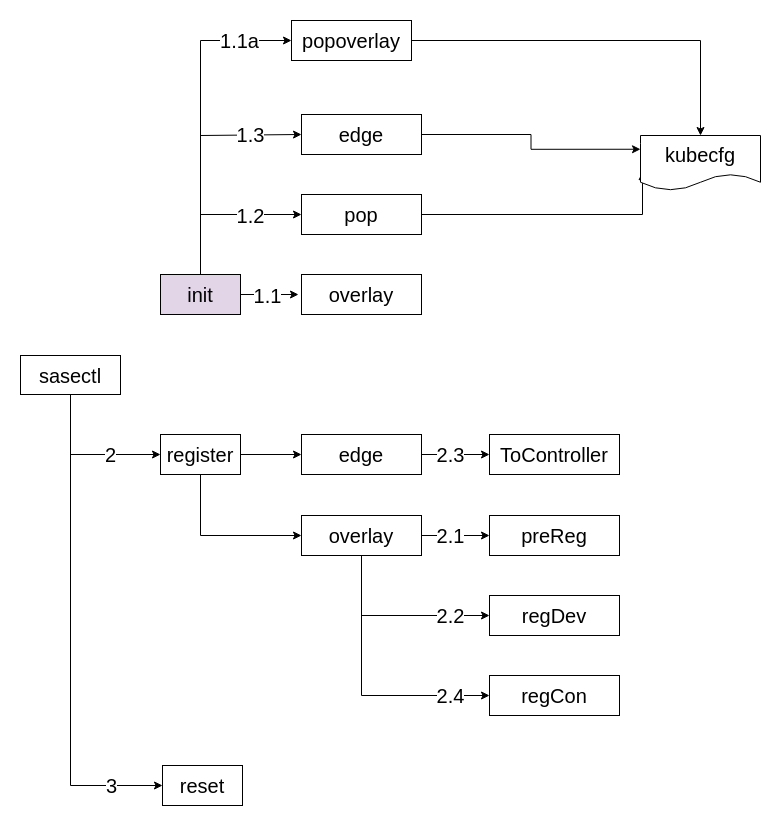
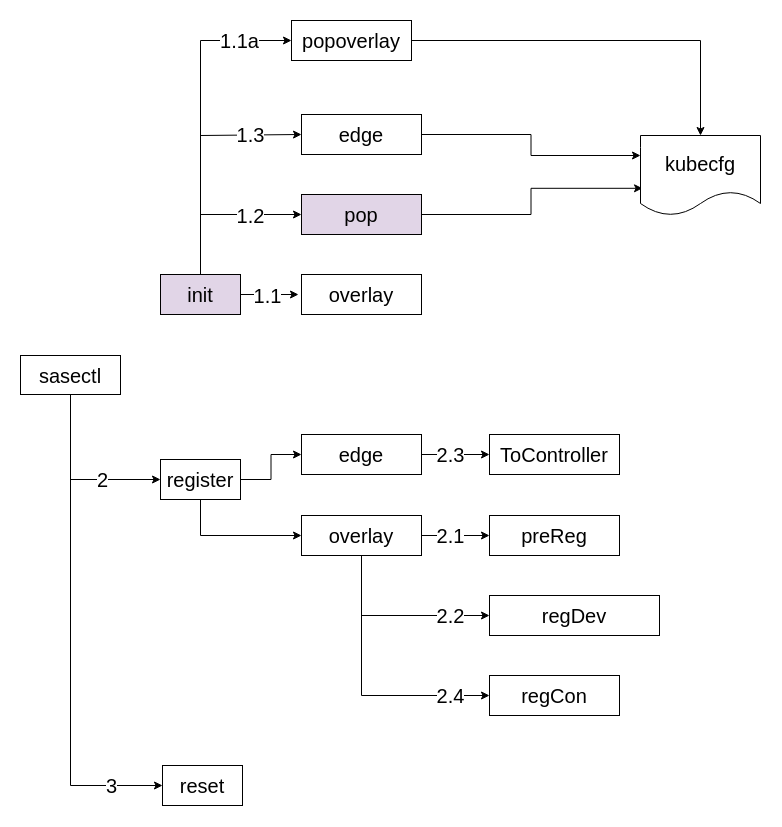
(701, 163) -> (701, 176)
(362, 215) -> (362, 215)
(201, 455) -> (201, 480)
(555, 616) -> (575, 616)
